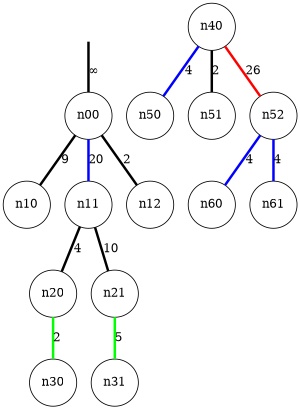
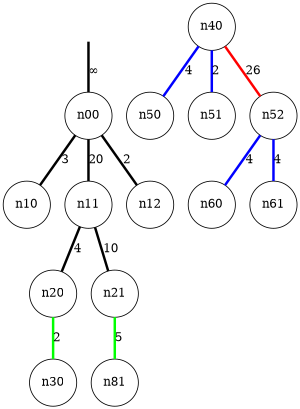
(212, 71) -> (212, 71)
(65, 160) -> (65, 160)
(88, 160) -> (88, 160)
(115, 383) -> (115, 383)
